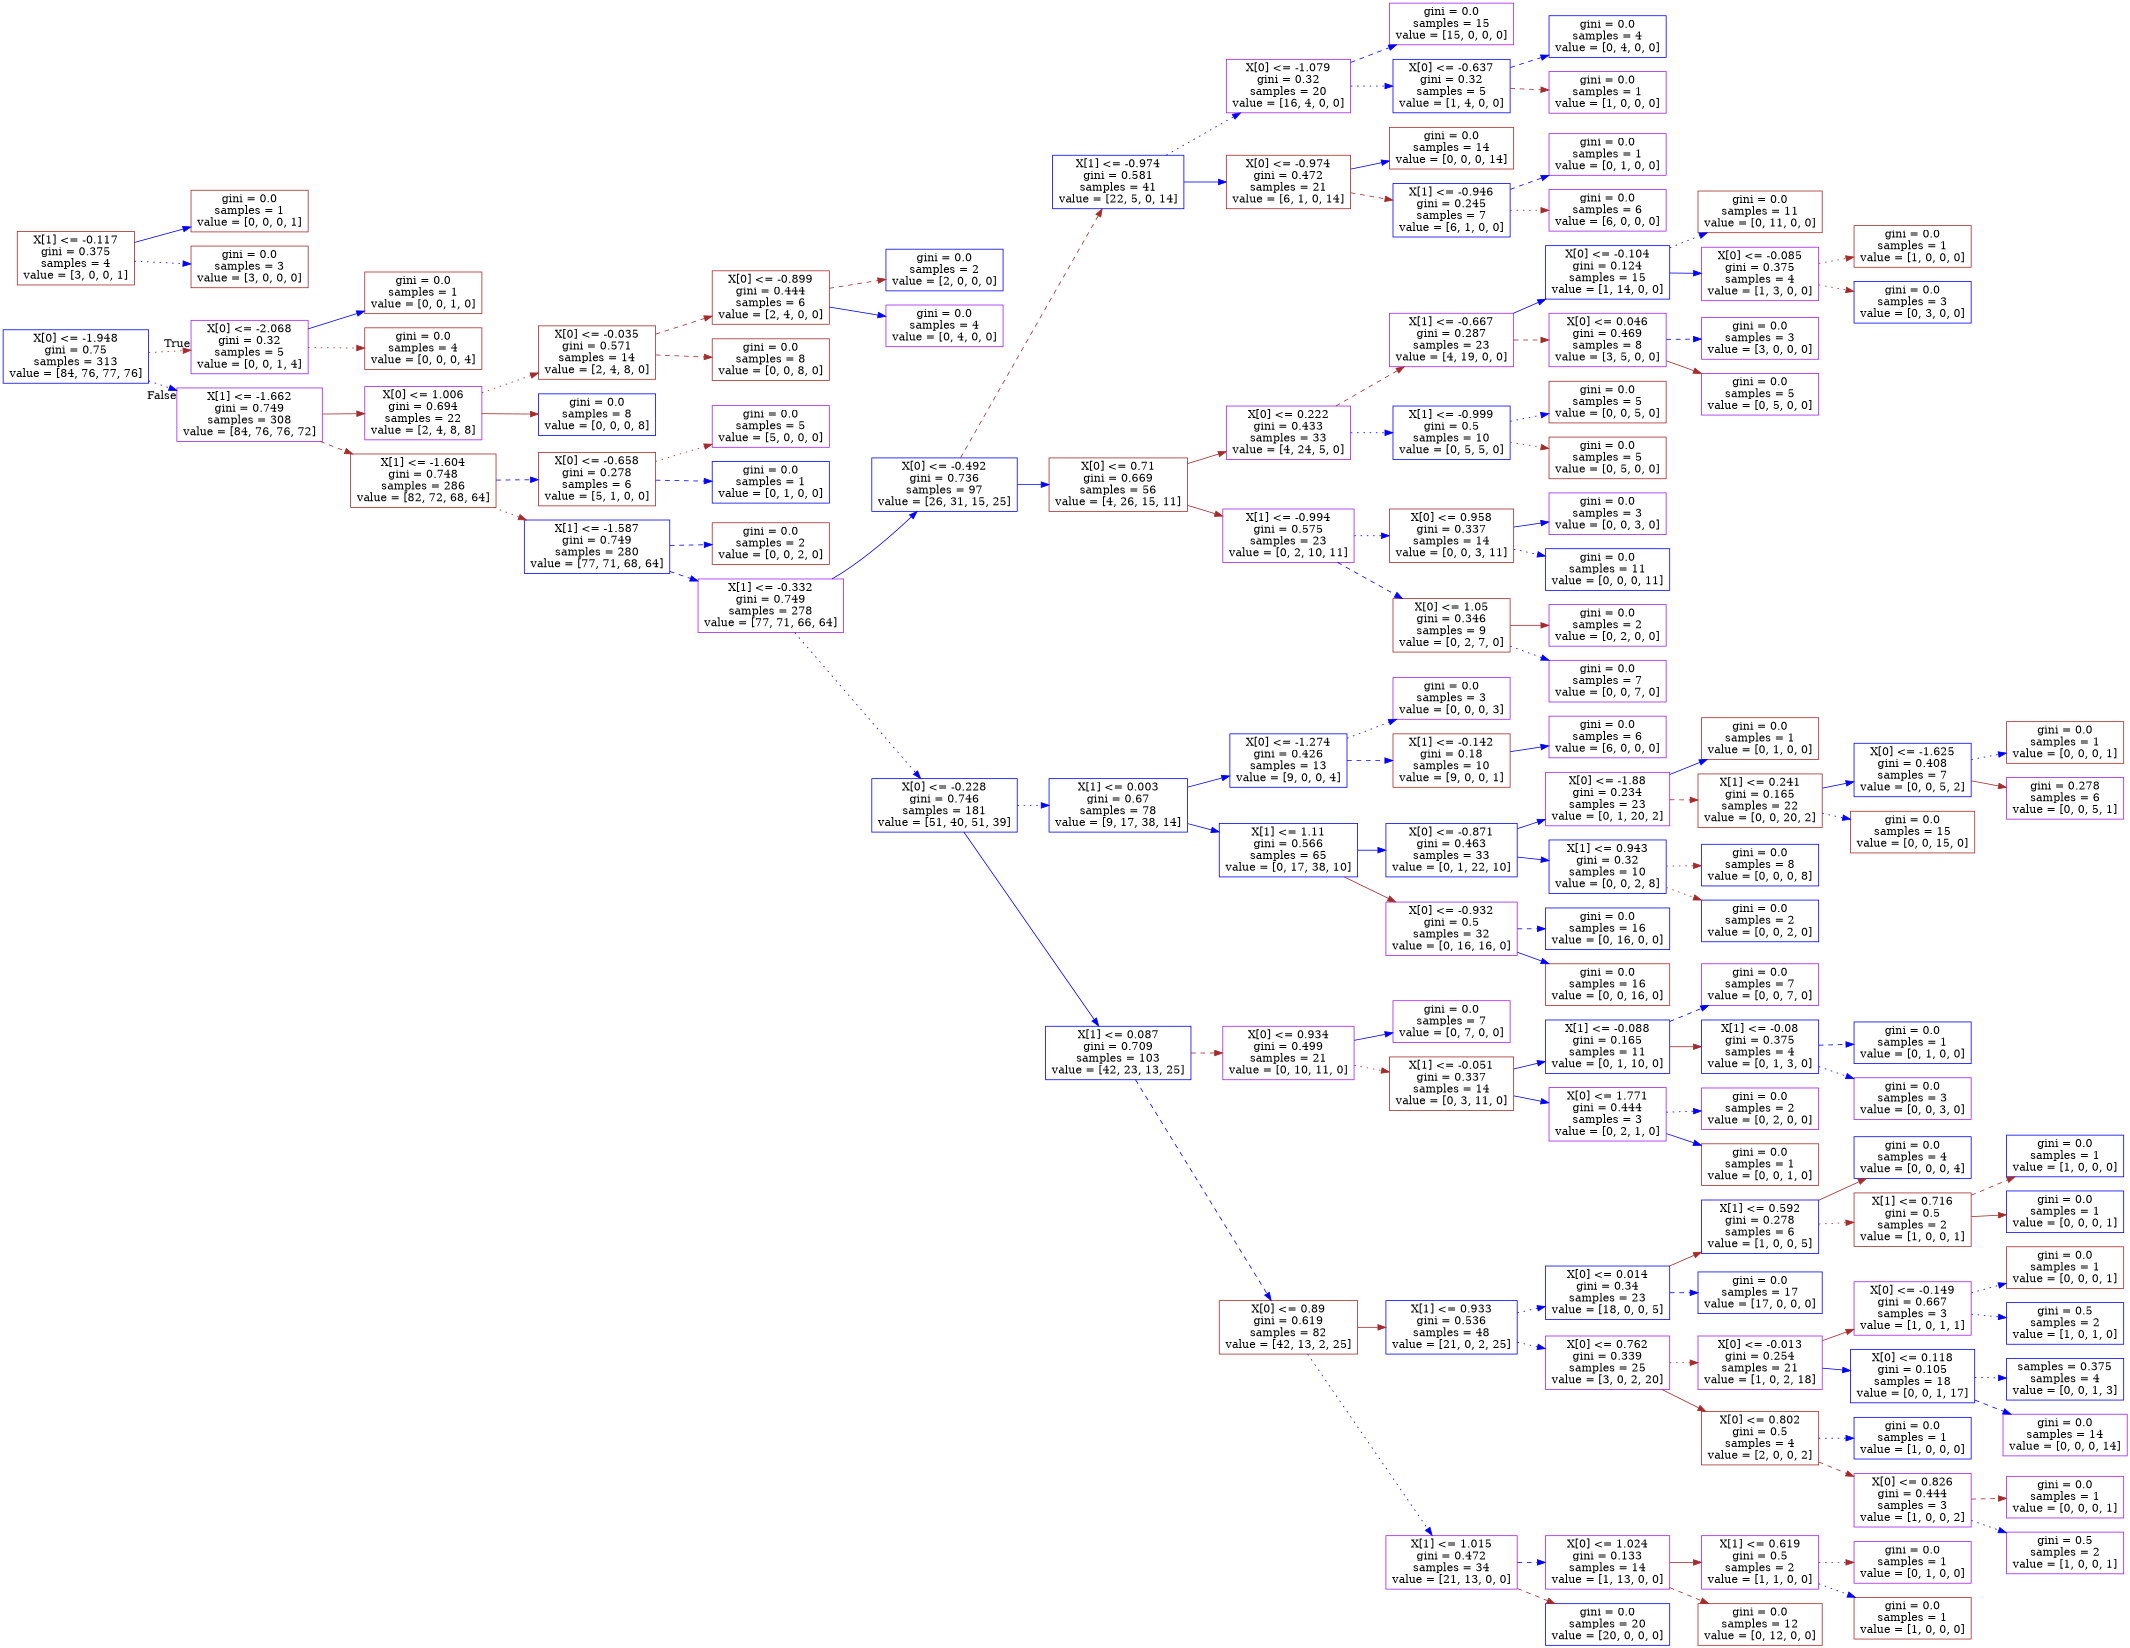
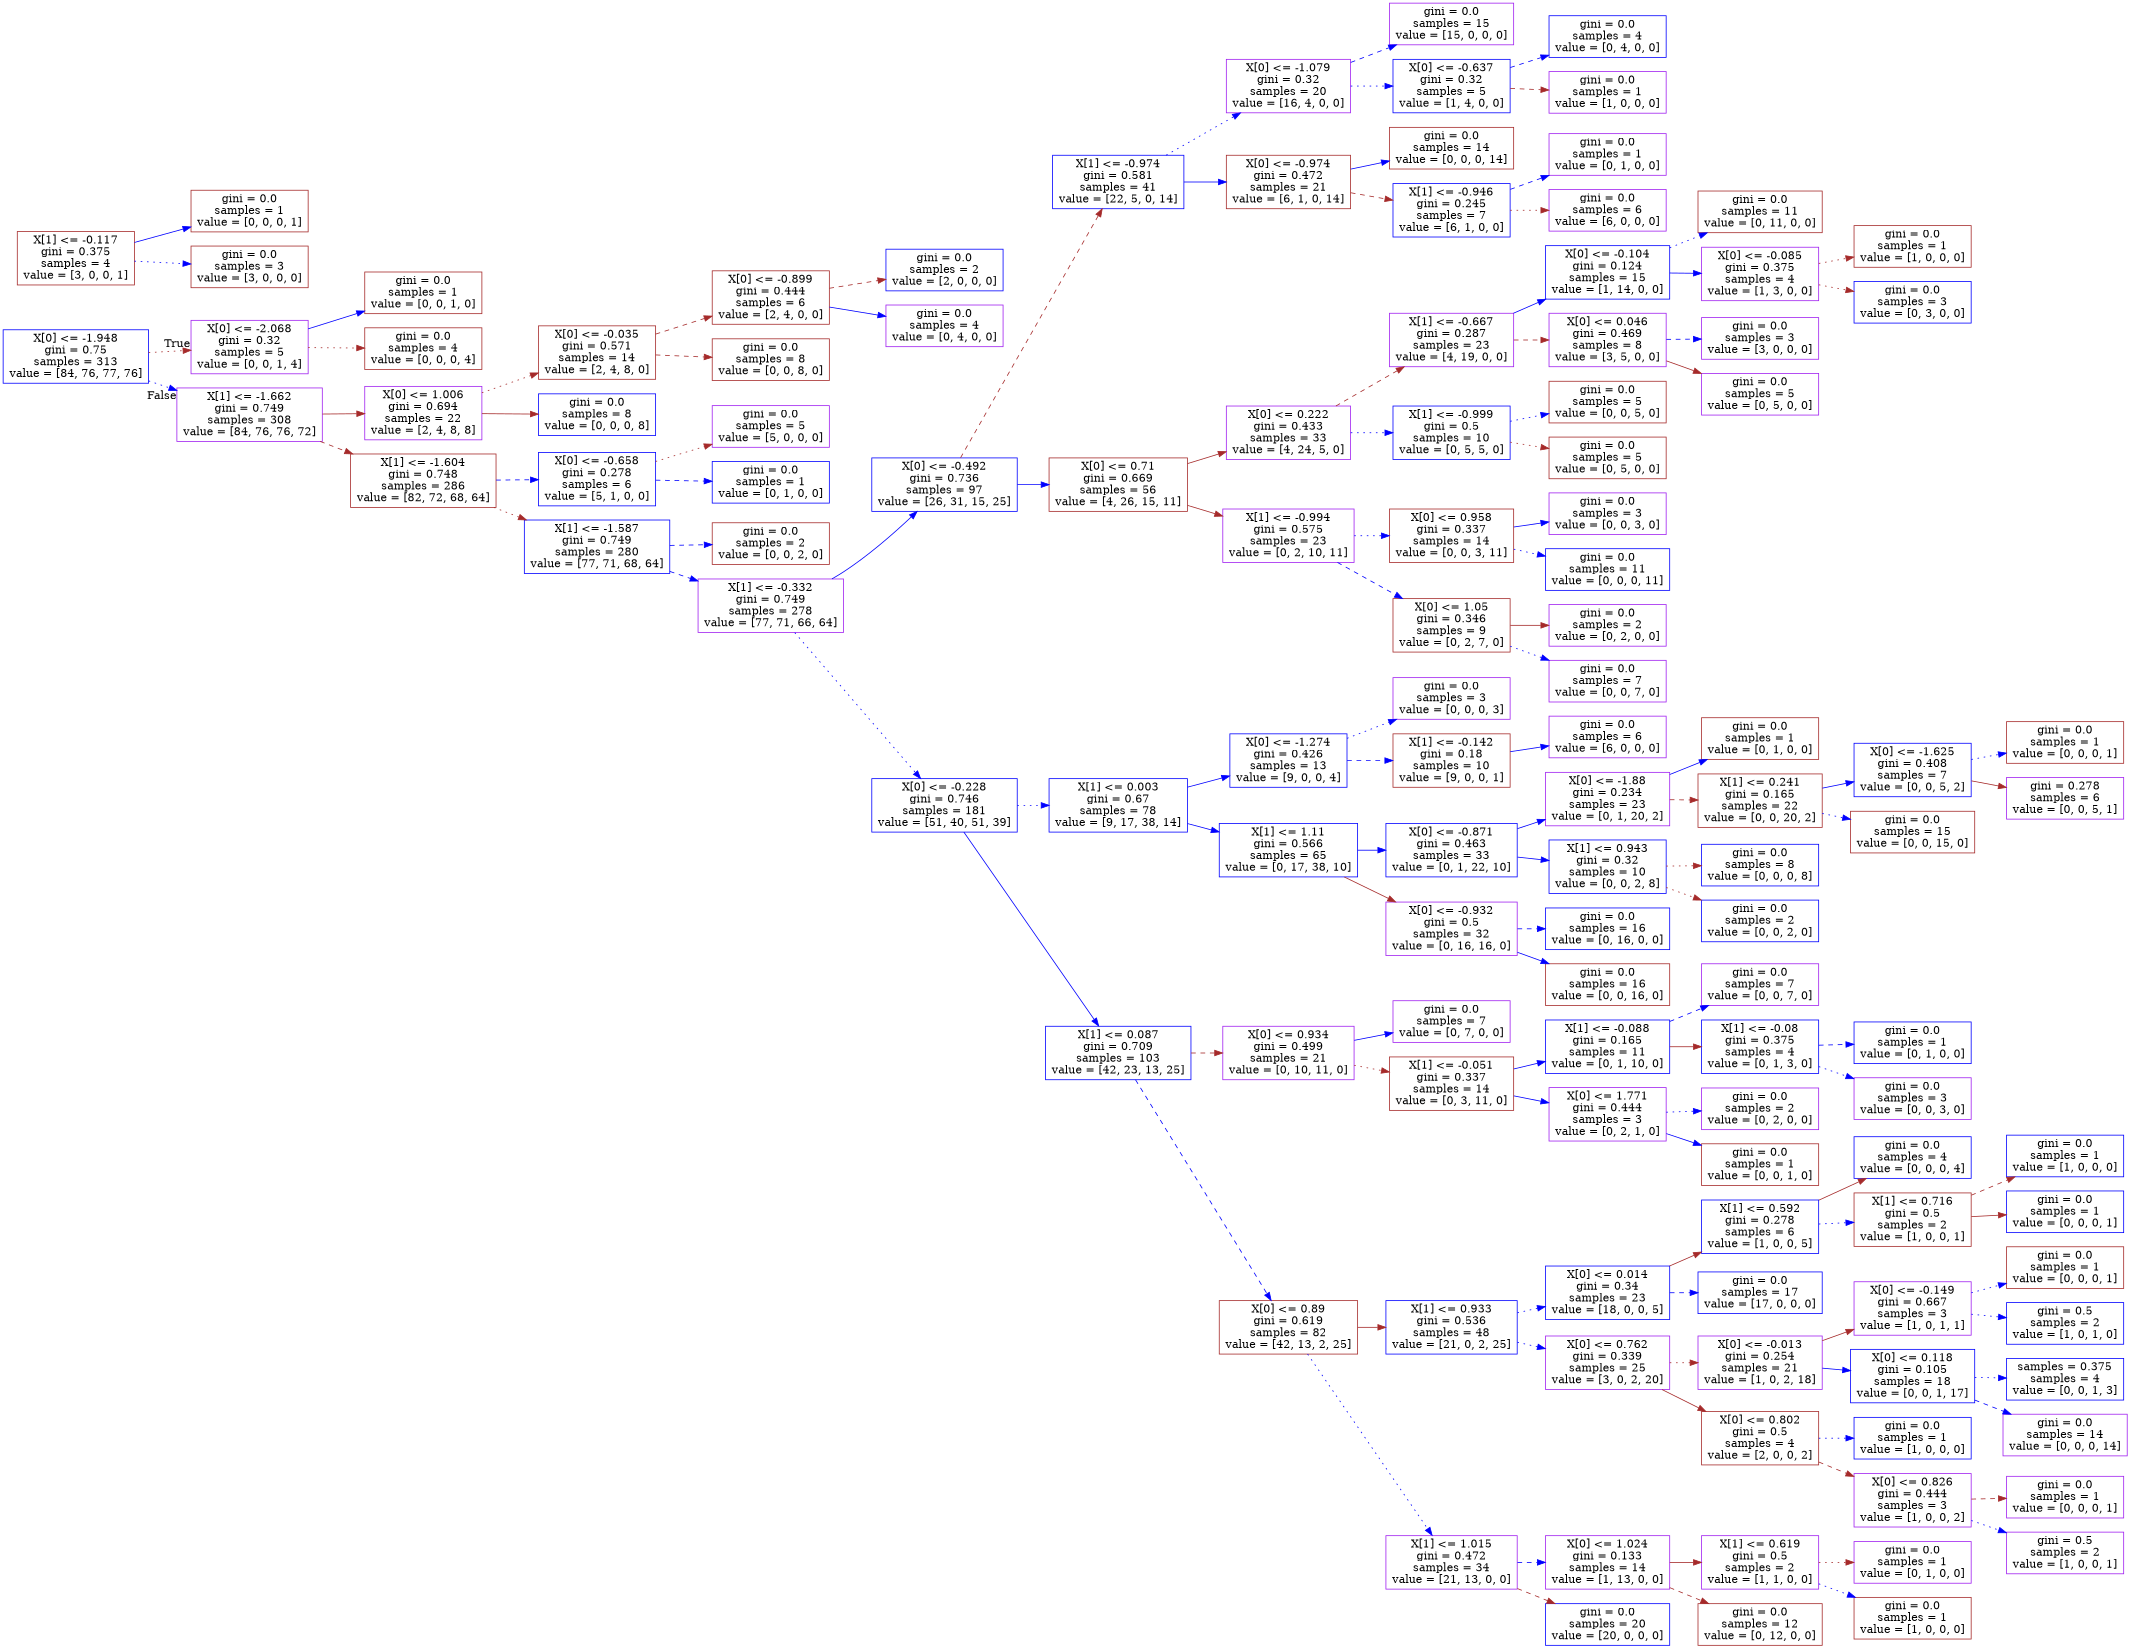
(597, 479) -> (597, 479)
(1832, 1223) -> (1832, 1223)
